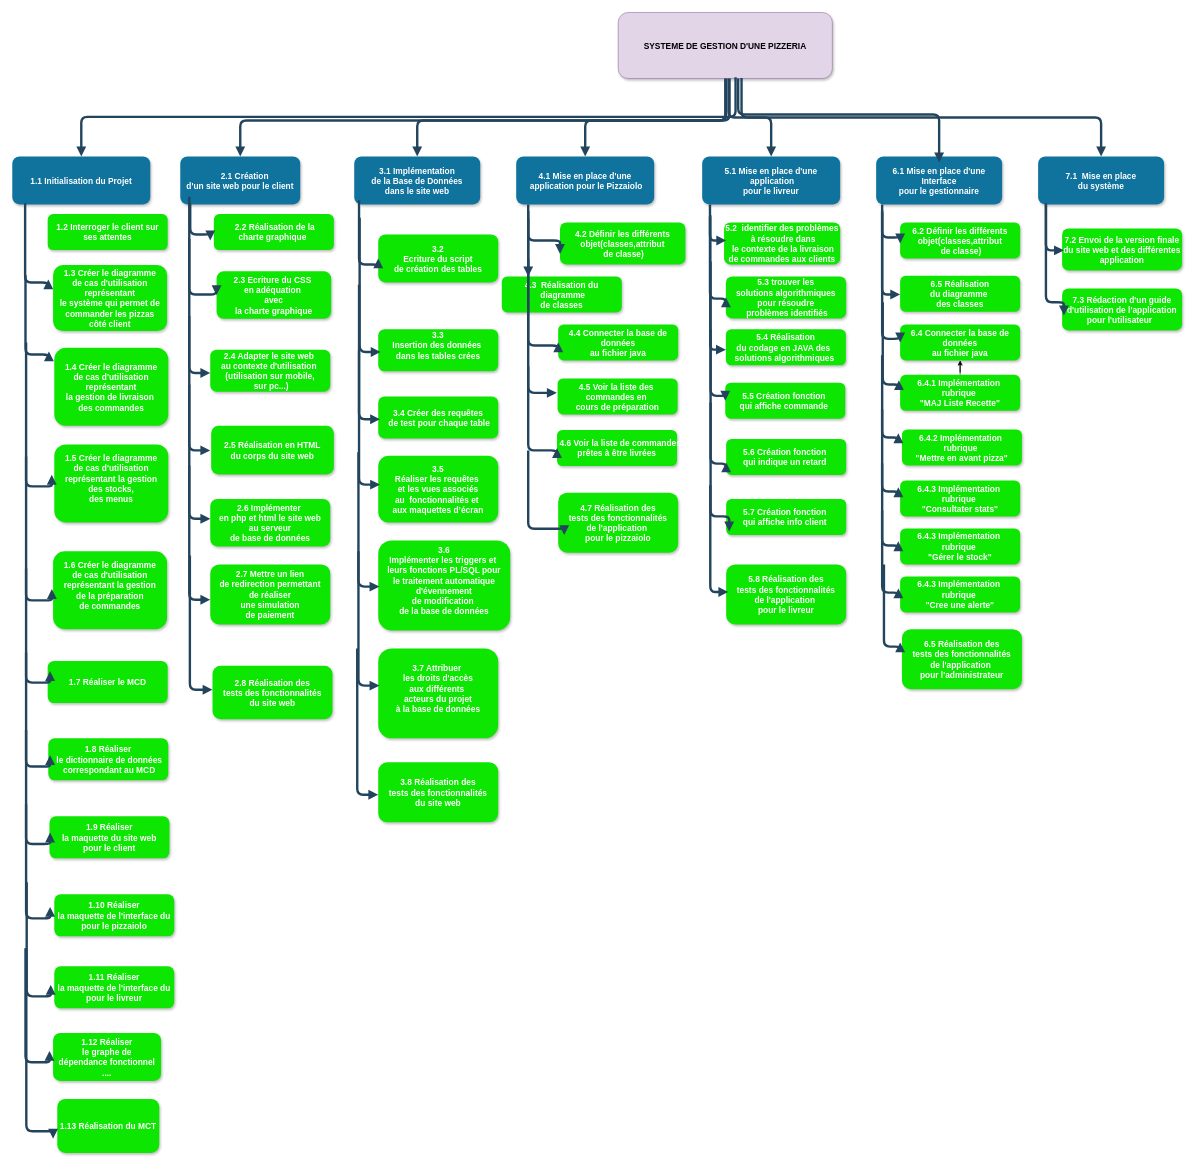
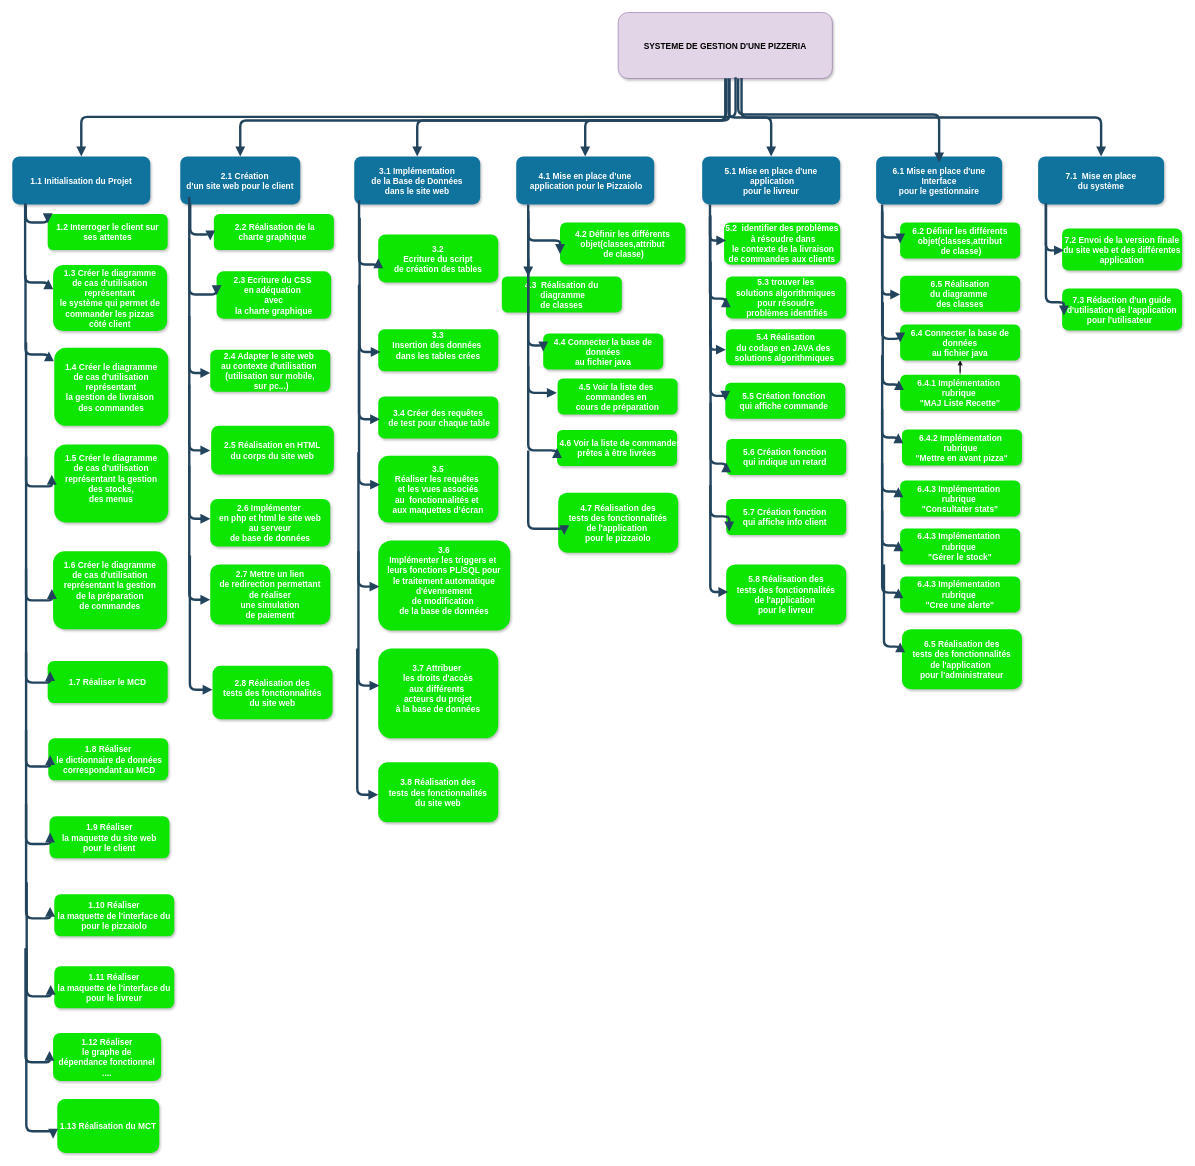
none -> (41, 222)
(618, 342) -> (603, 351)
